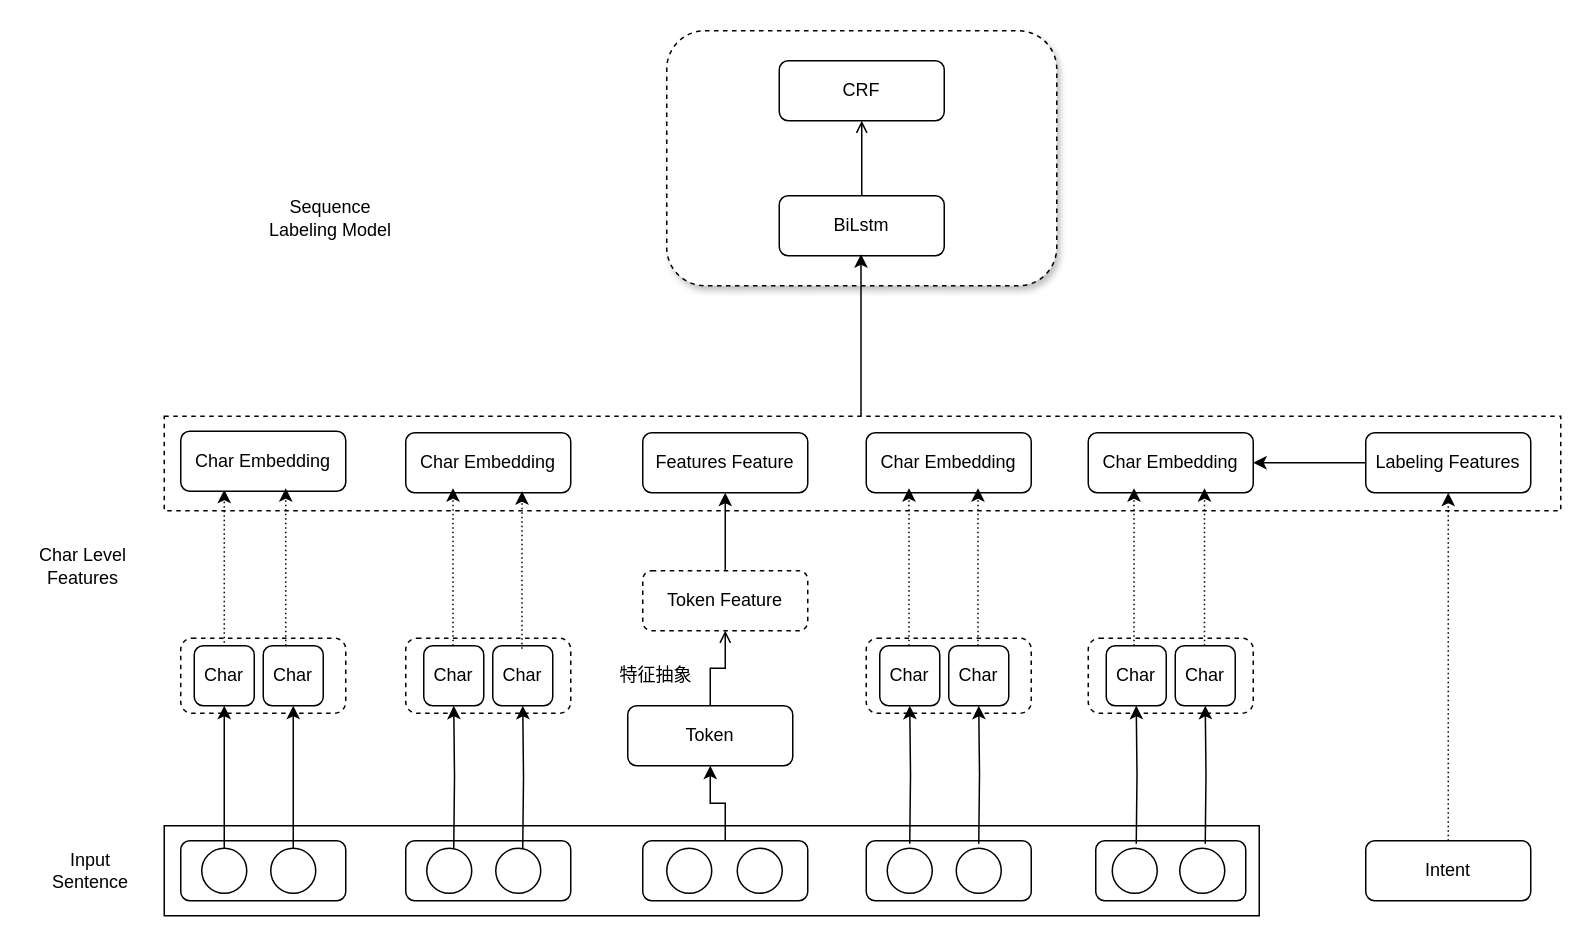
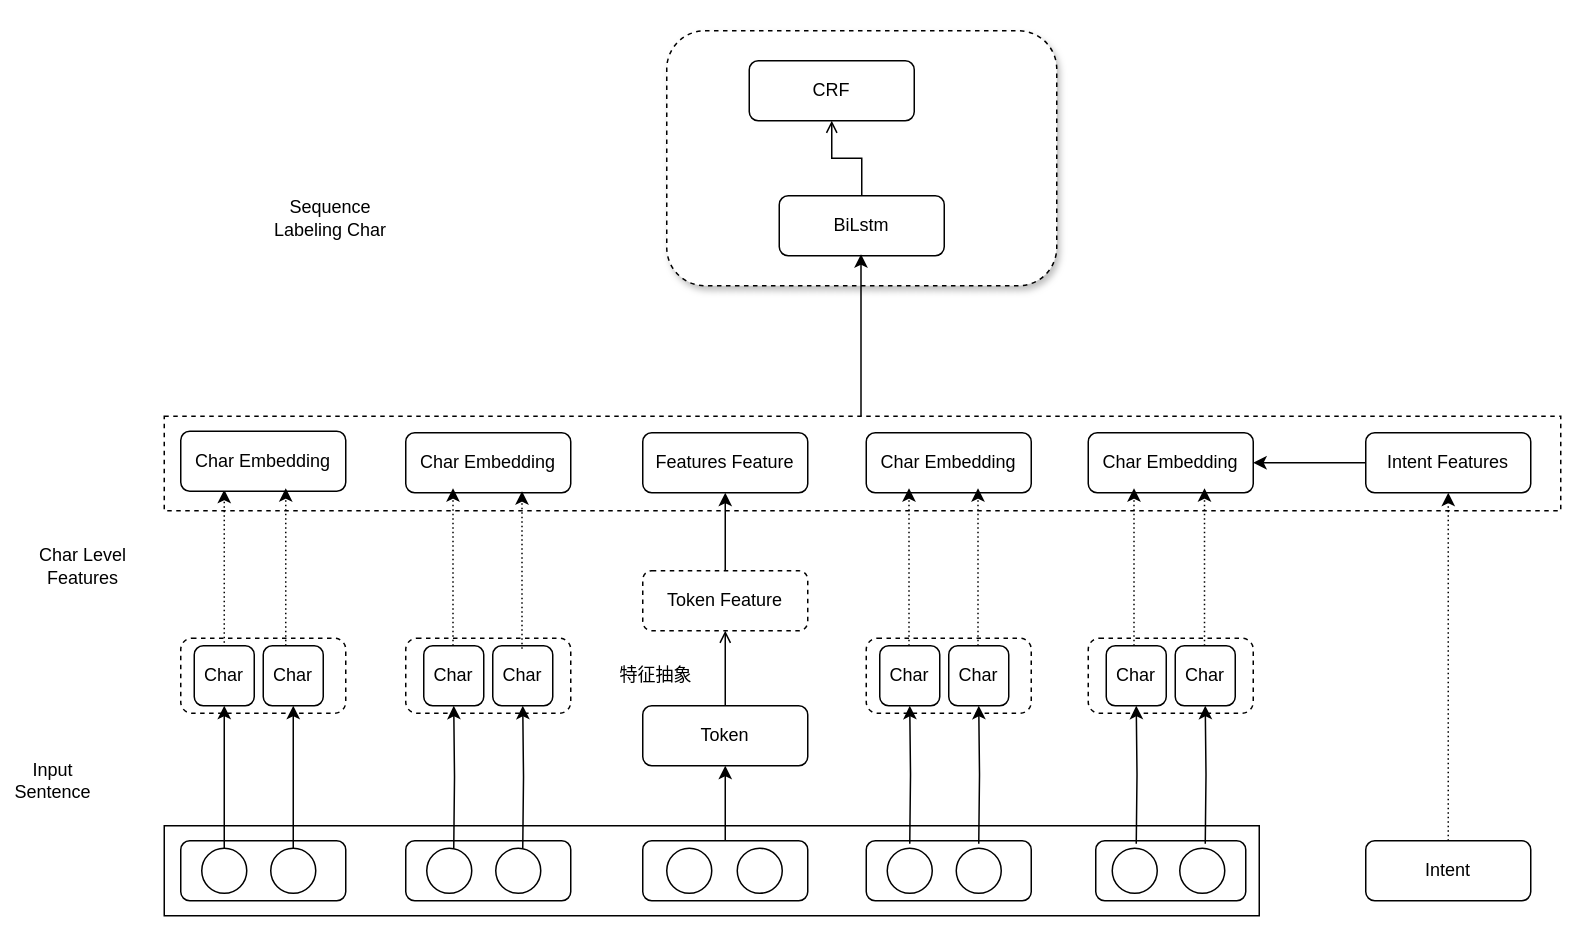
(862, 91) -> (832, 91)
(331, 218) -> (331, 218)
(1448, 463) -> (1448, 463)
(710, 736) -> (725, 736)
(91, 871) -> (53, 781)
